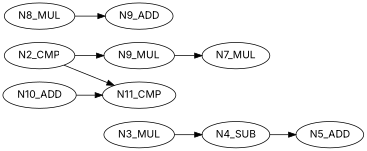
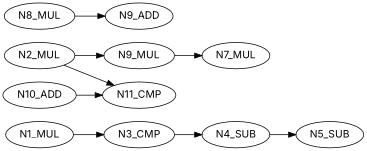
(40, 56) -> (40, 56)
none -> (40, 135)
(139, 135) -> (139, 135)
(330, 135) -> (330, 135)
